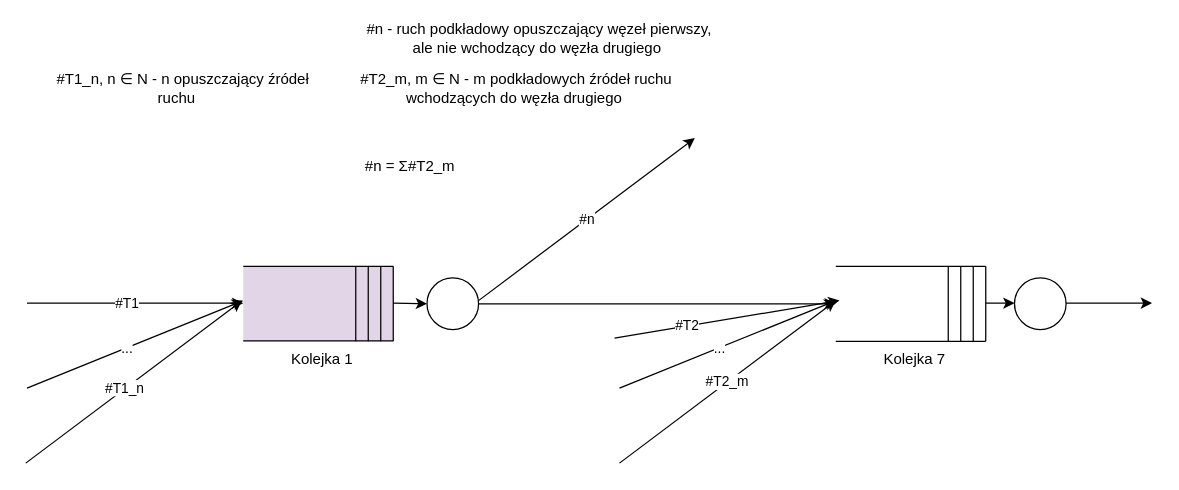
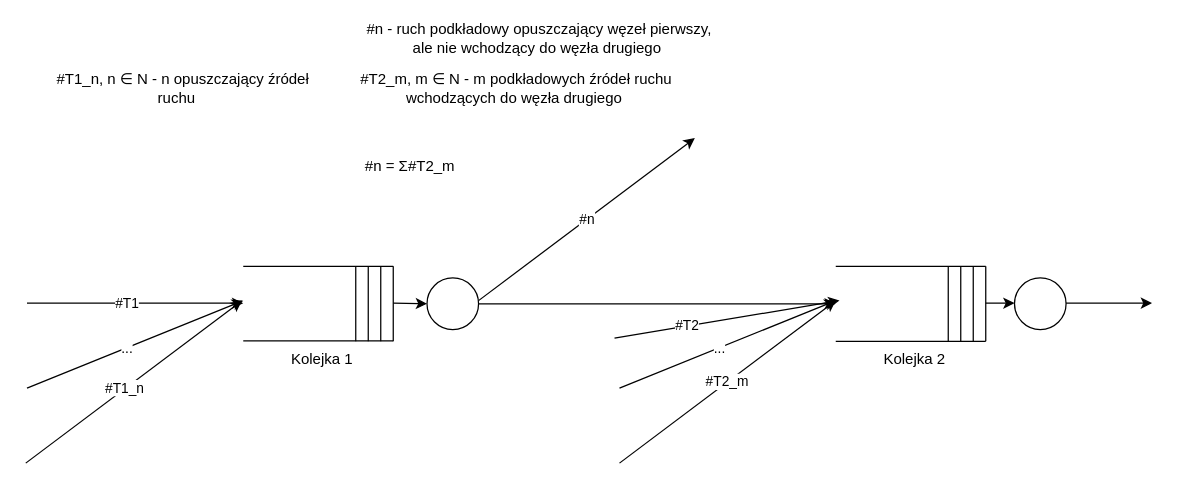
(318, 304) -> (318, 304)
(911, 360) -> (911, 360)
